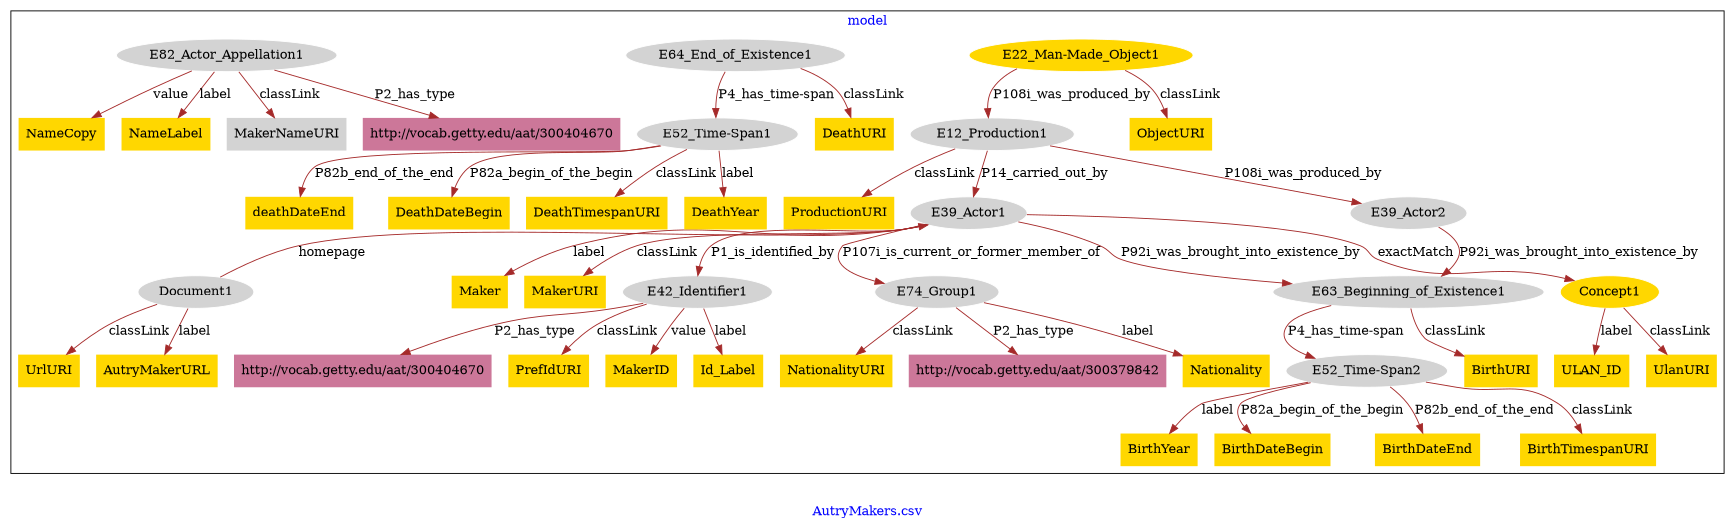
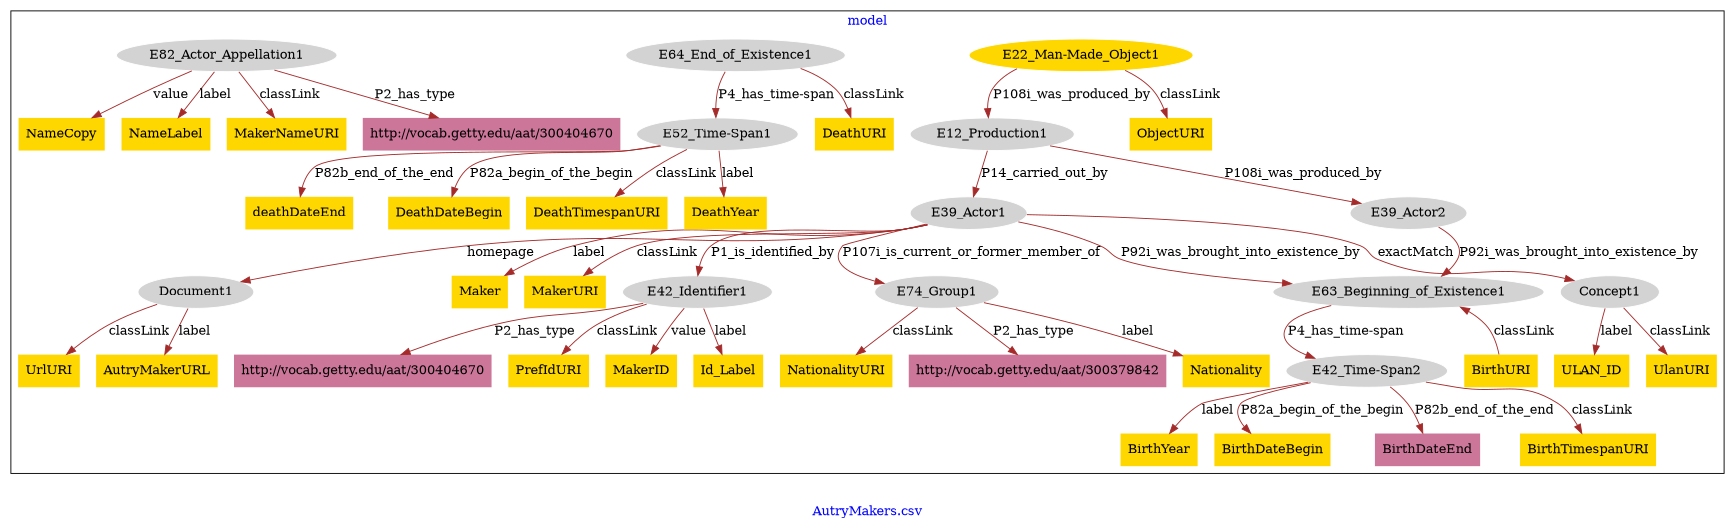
(287, 134) -> (287, 134)
(839, 213) -> none
(566, 233) -> (571, 239)
(1610, 292) -> (1610, 292)
(1425, 338) -> (1489, 329)
(1367, 371) -> (1367, 371)
(1428, 450) -> (1428, 450)
